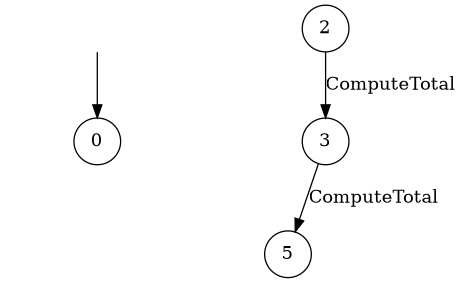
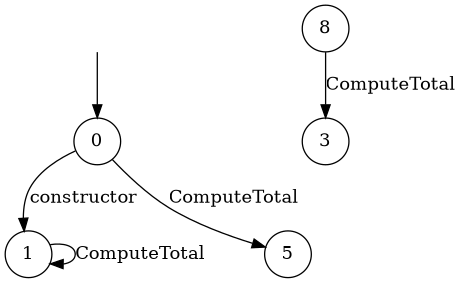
(326, 29) -> (326, 29)
(309, 192) -> (176, 212)
none -> (29, 254)
